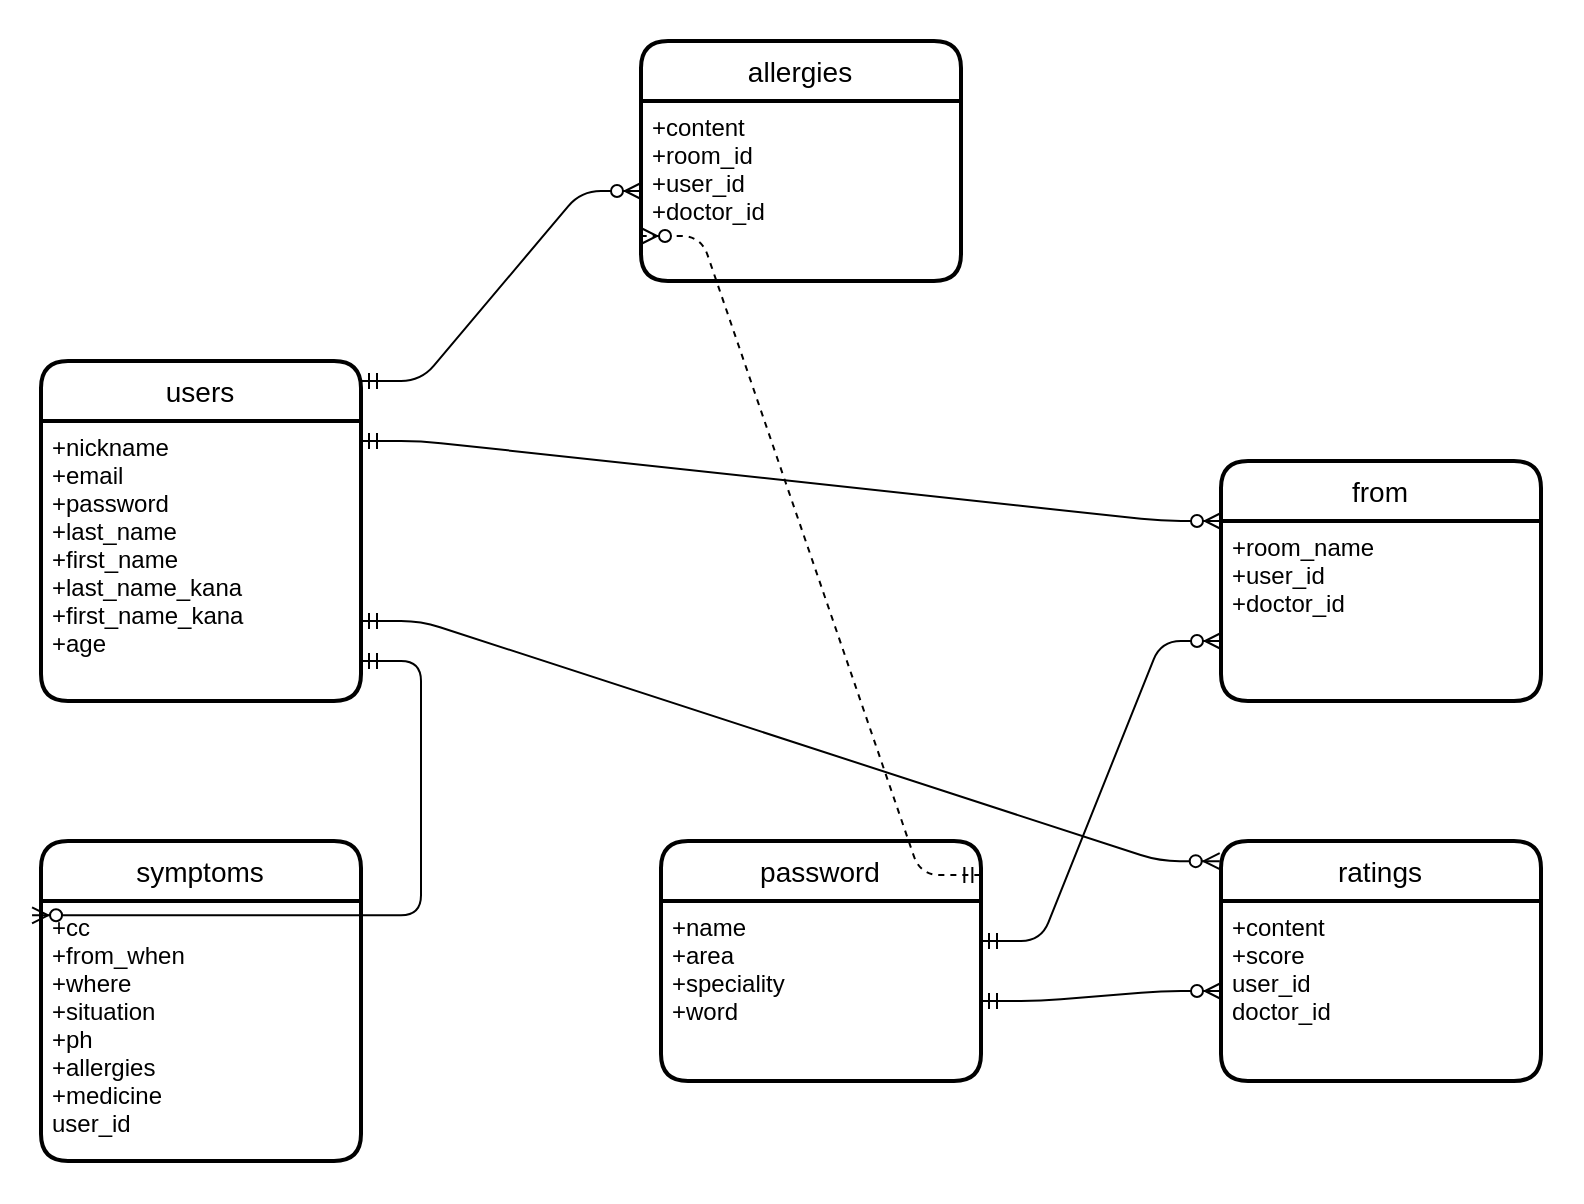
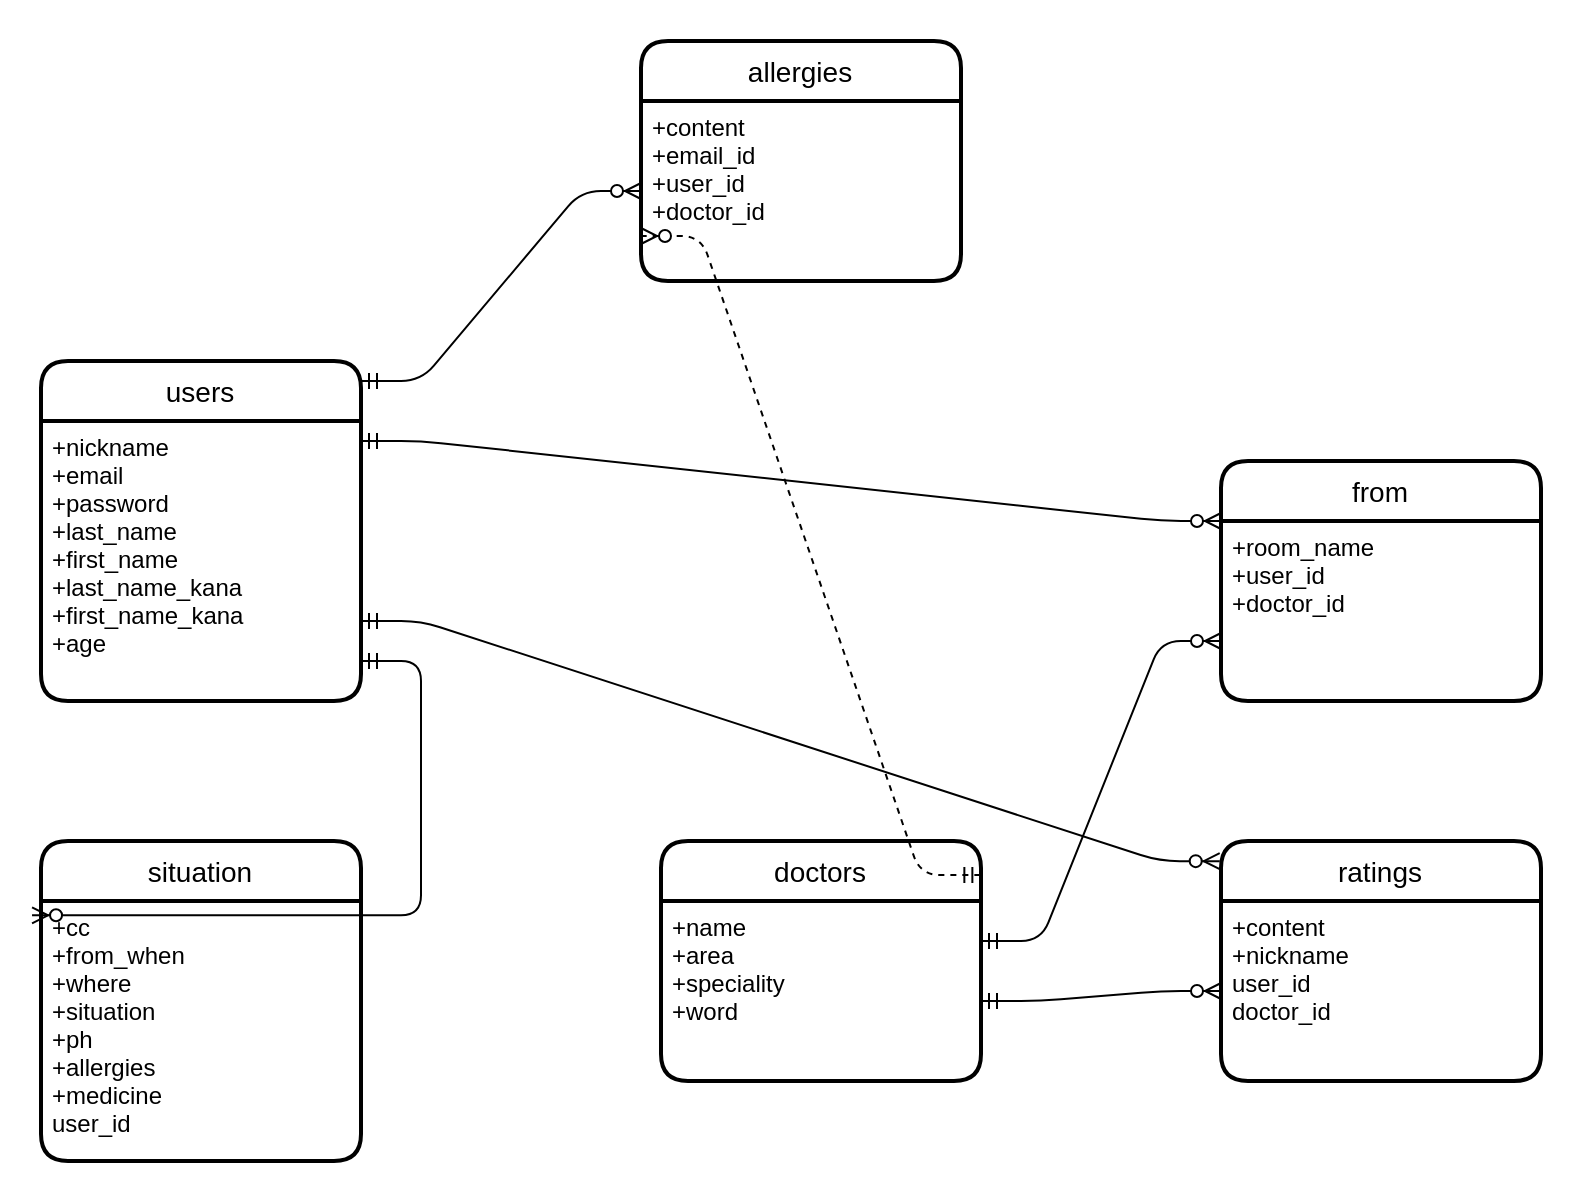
(706, 128) -> (706, 128)
(200, 873) -> (200, 873)
(820, 873) -> (820, 873)
(1286, 928) -> (1286, 928)
